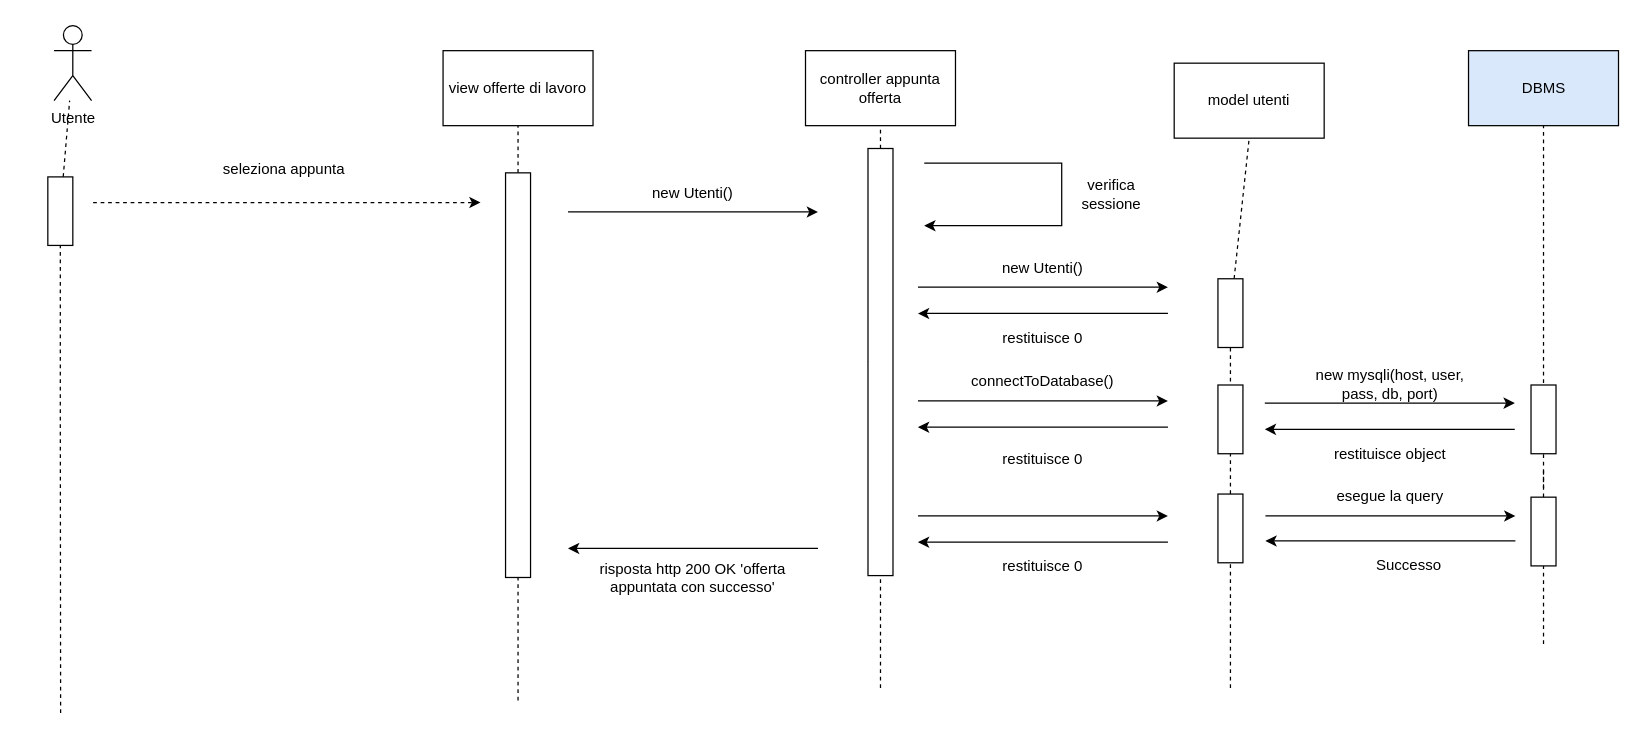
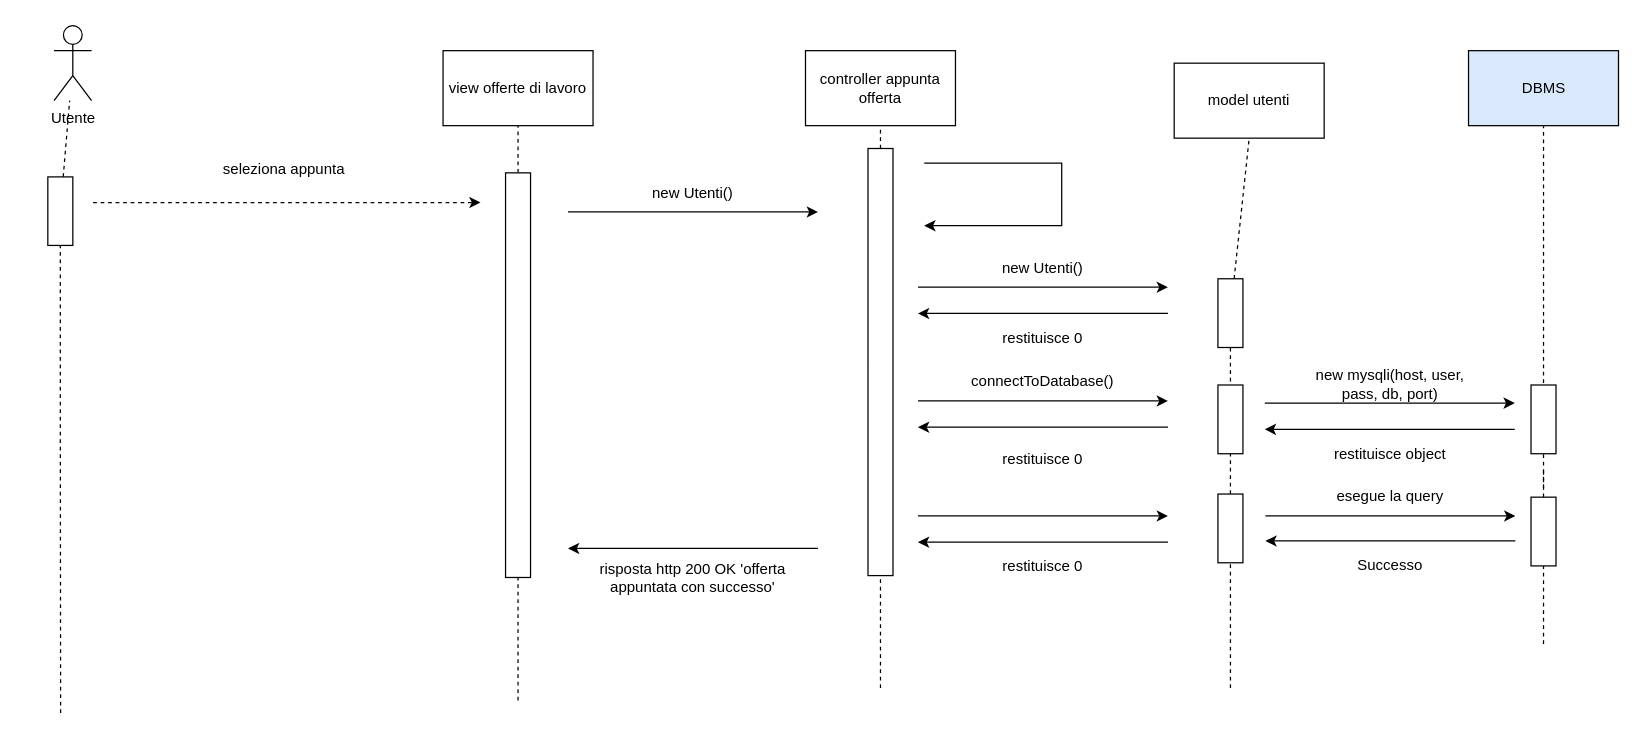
(1112, 194) -> none
(1409, 566) -> (1391, 566)
